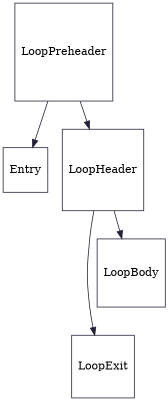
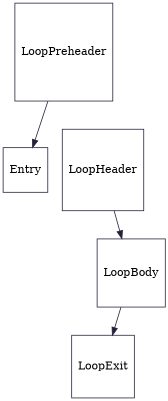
(84, 111) -> none
(87, 269) -> (118, 317)
